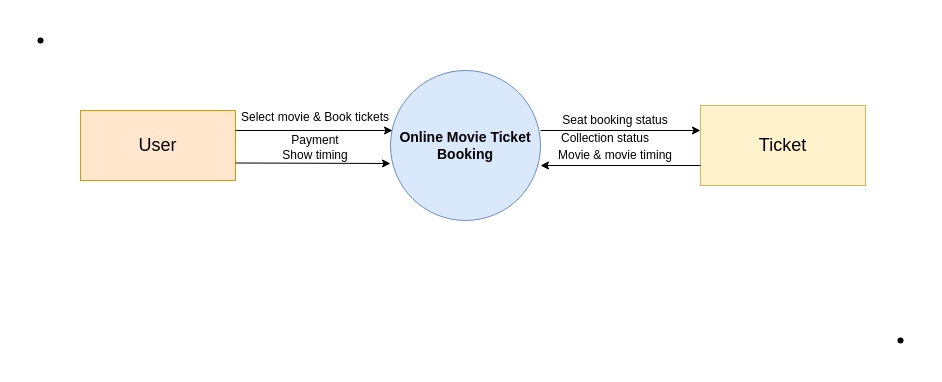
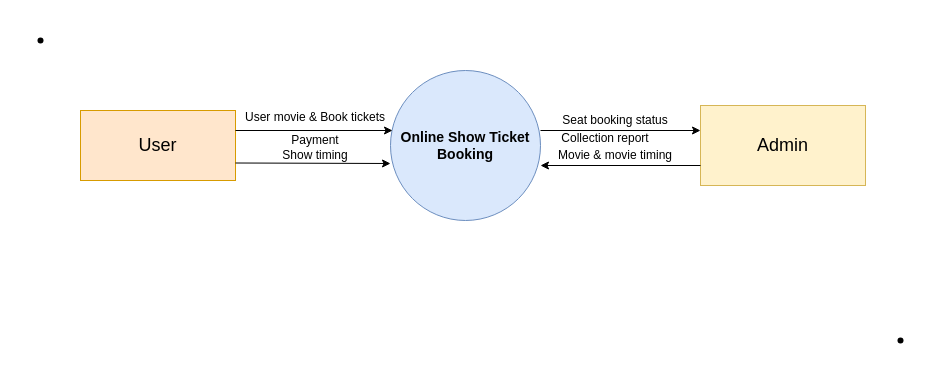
(316, 116) -> (316, 116)
(606, 139) -> (606, 139)
(466, 146) -> (466, 146)
(783, 146) -> (783, 146)
